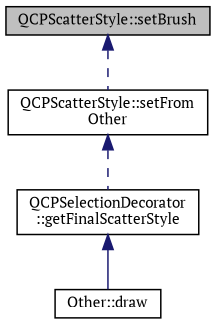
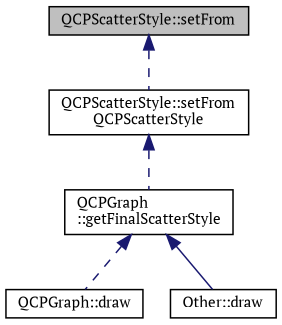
(108, 21) -> (149, 21)
(108, 112) -> (149, 112)
(108, 212) -> (149, 212)
none -> (74, 304)
